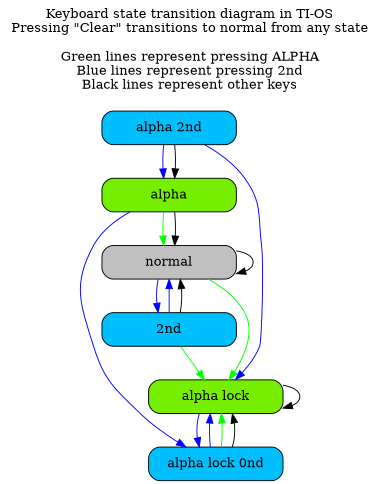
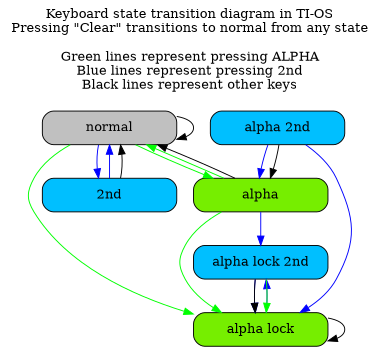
none -> (170, 160)
(190, 359) -> (180, 258)
(216, 464) -> (261, 262)
